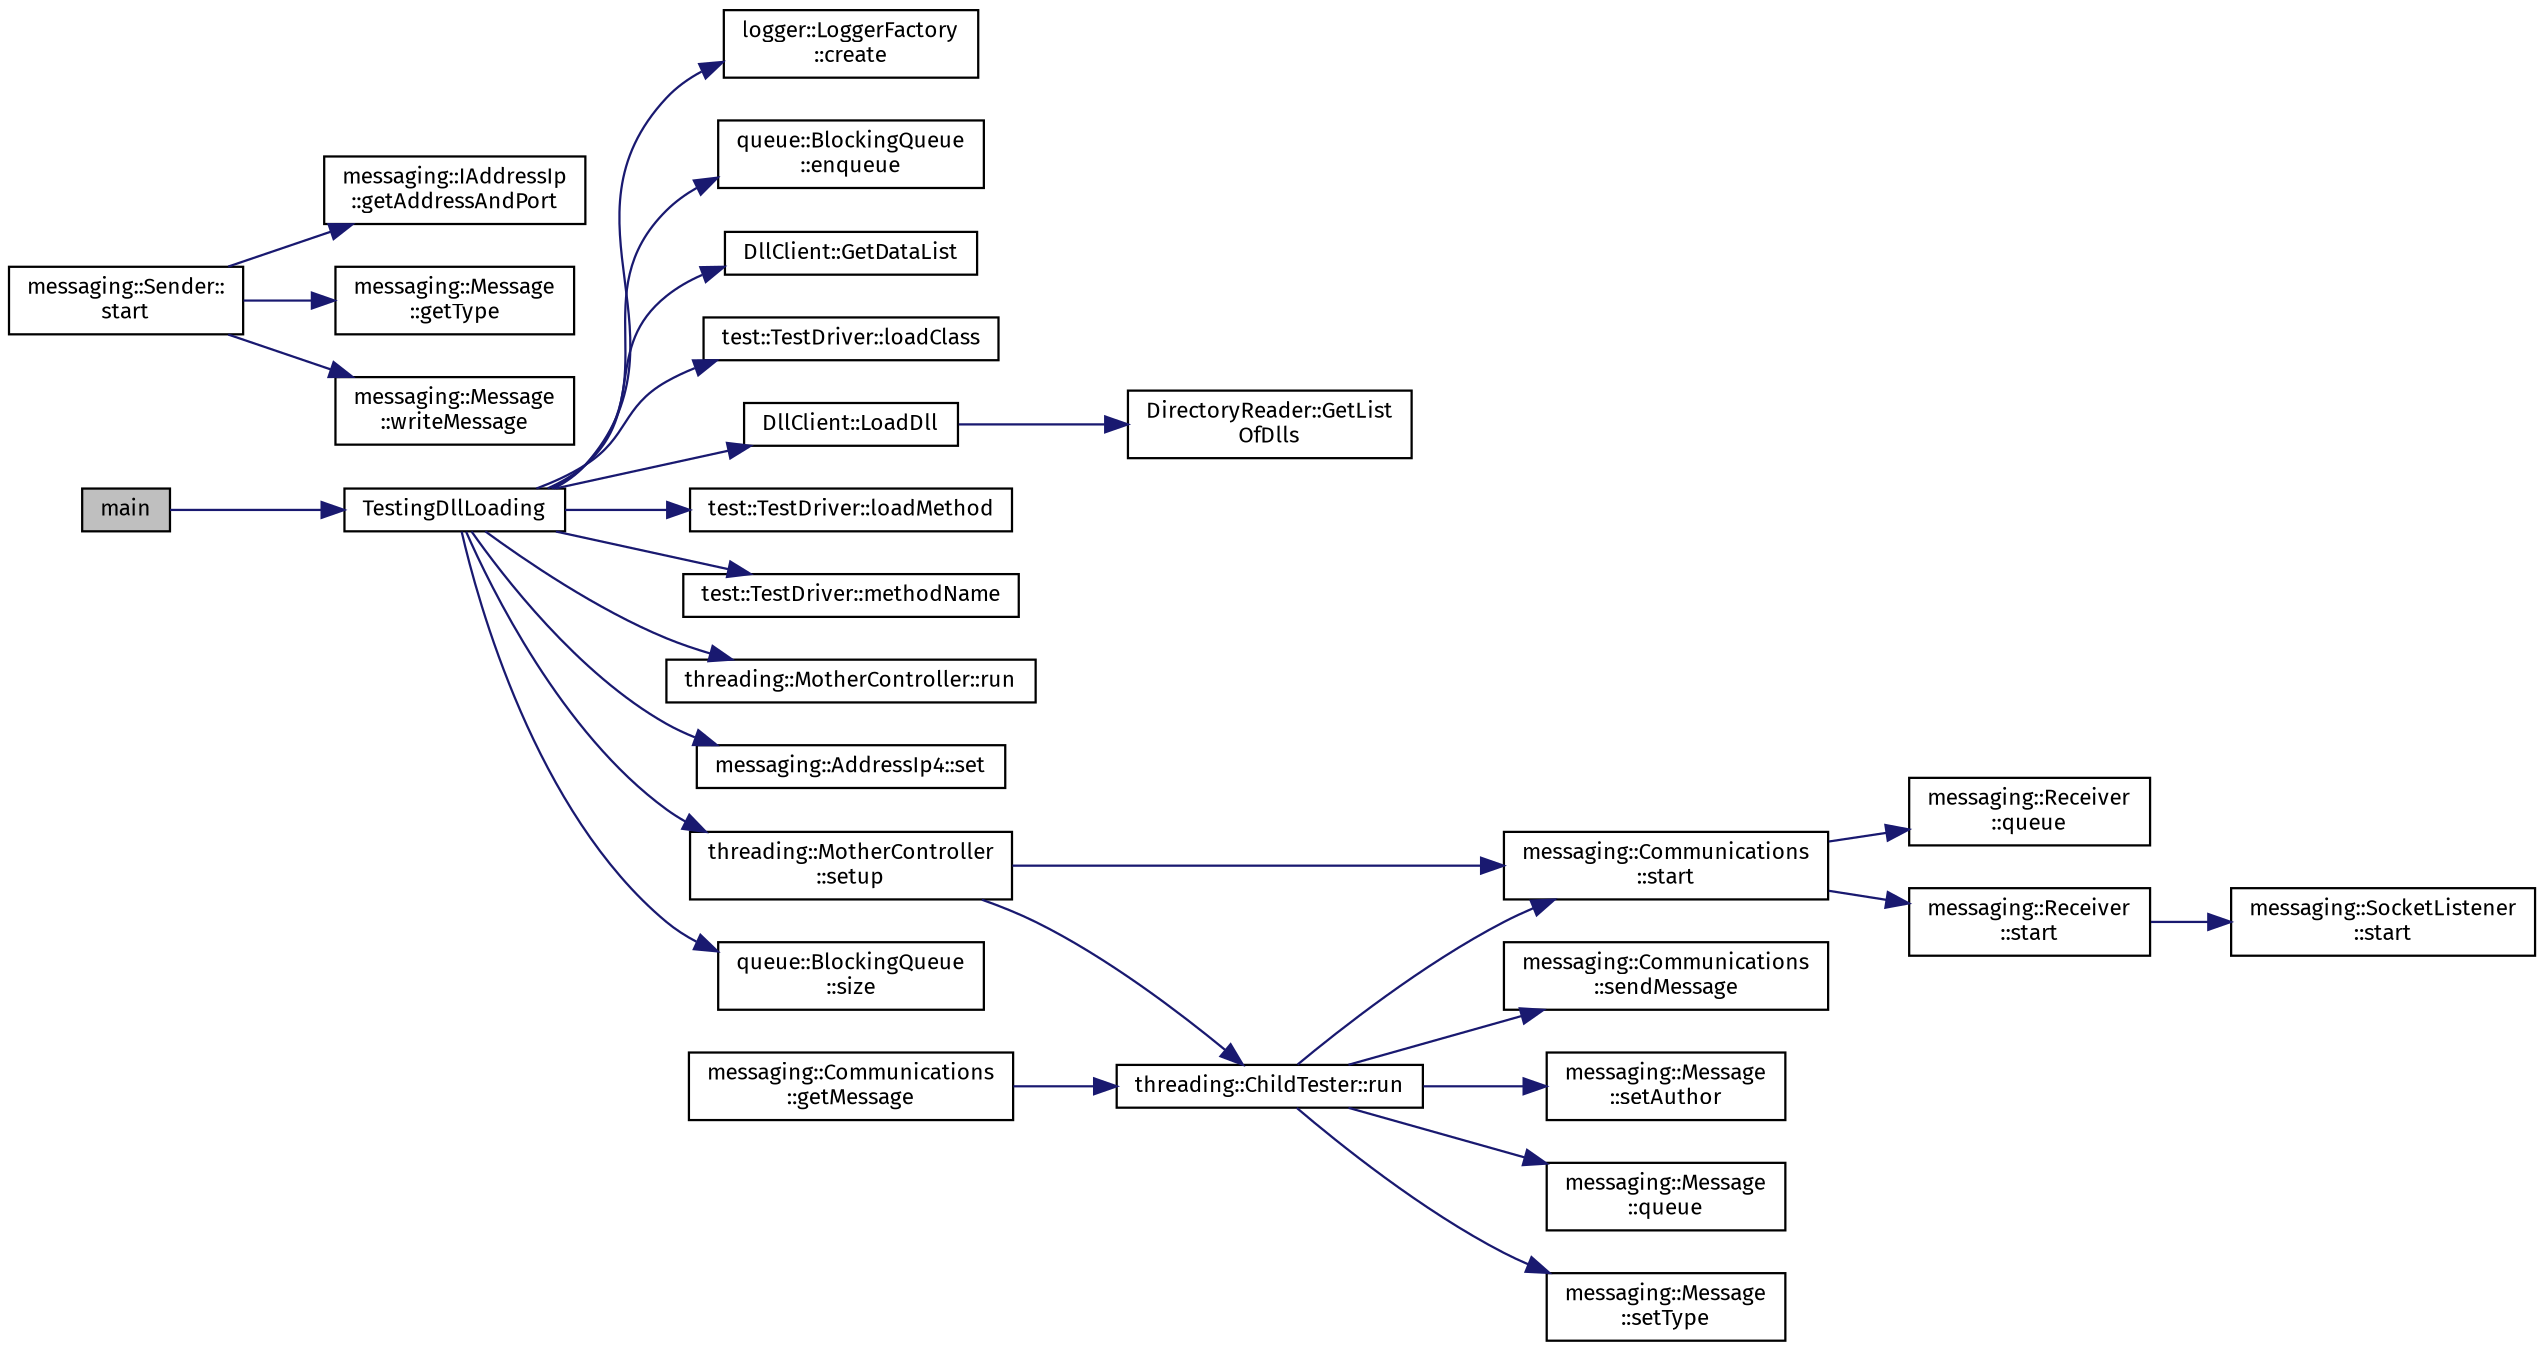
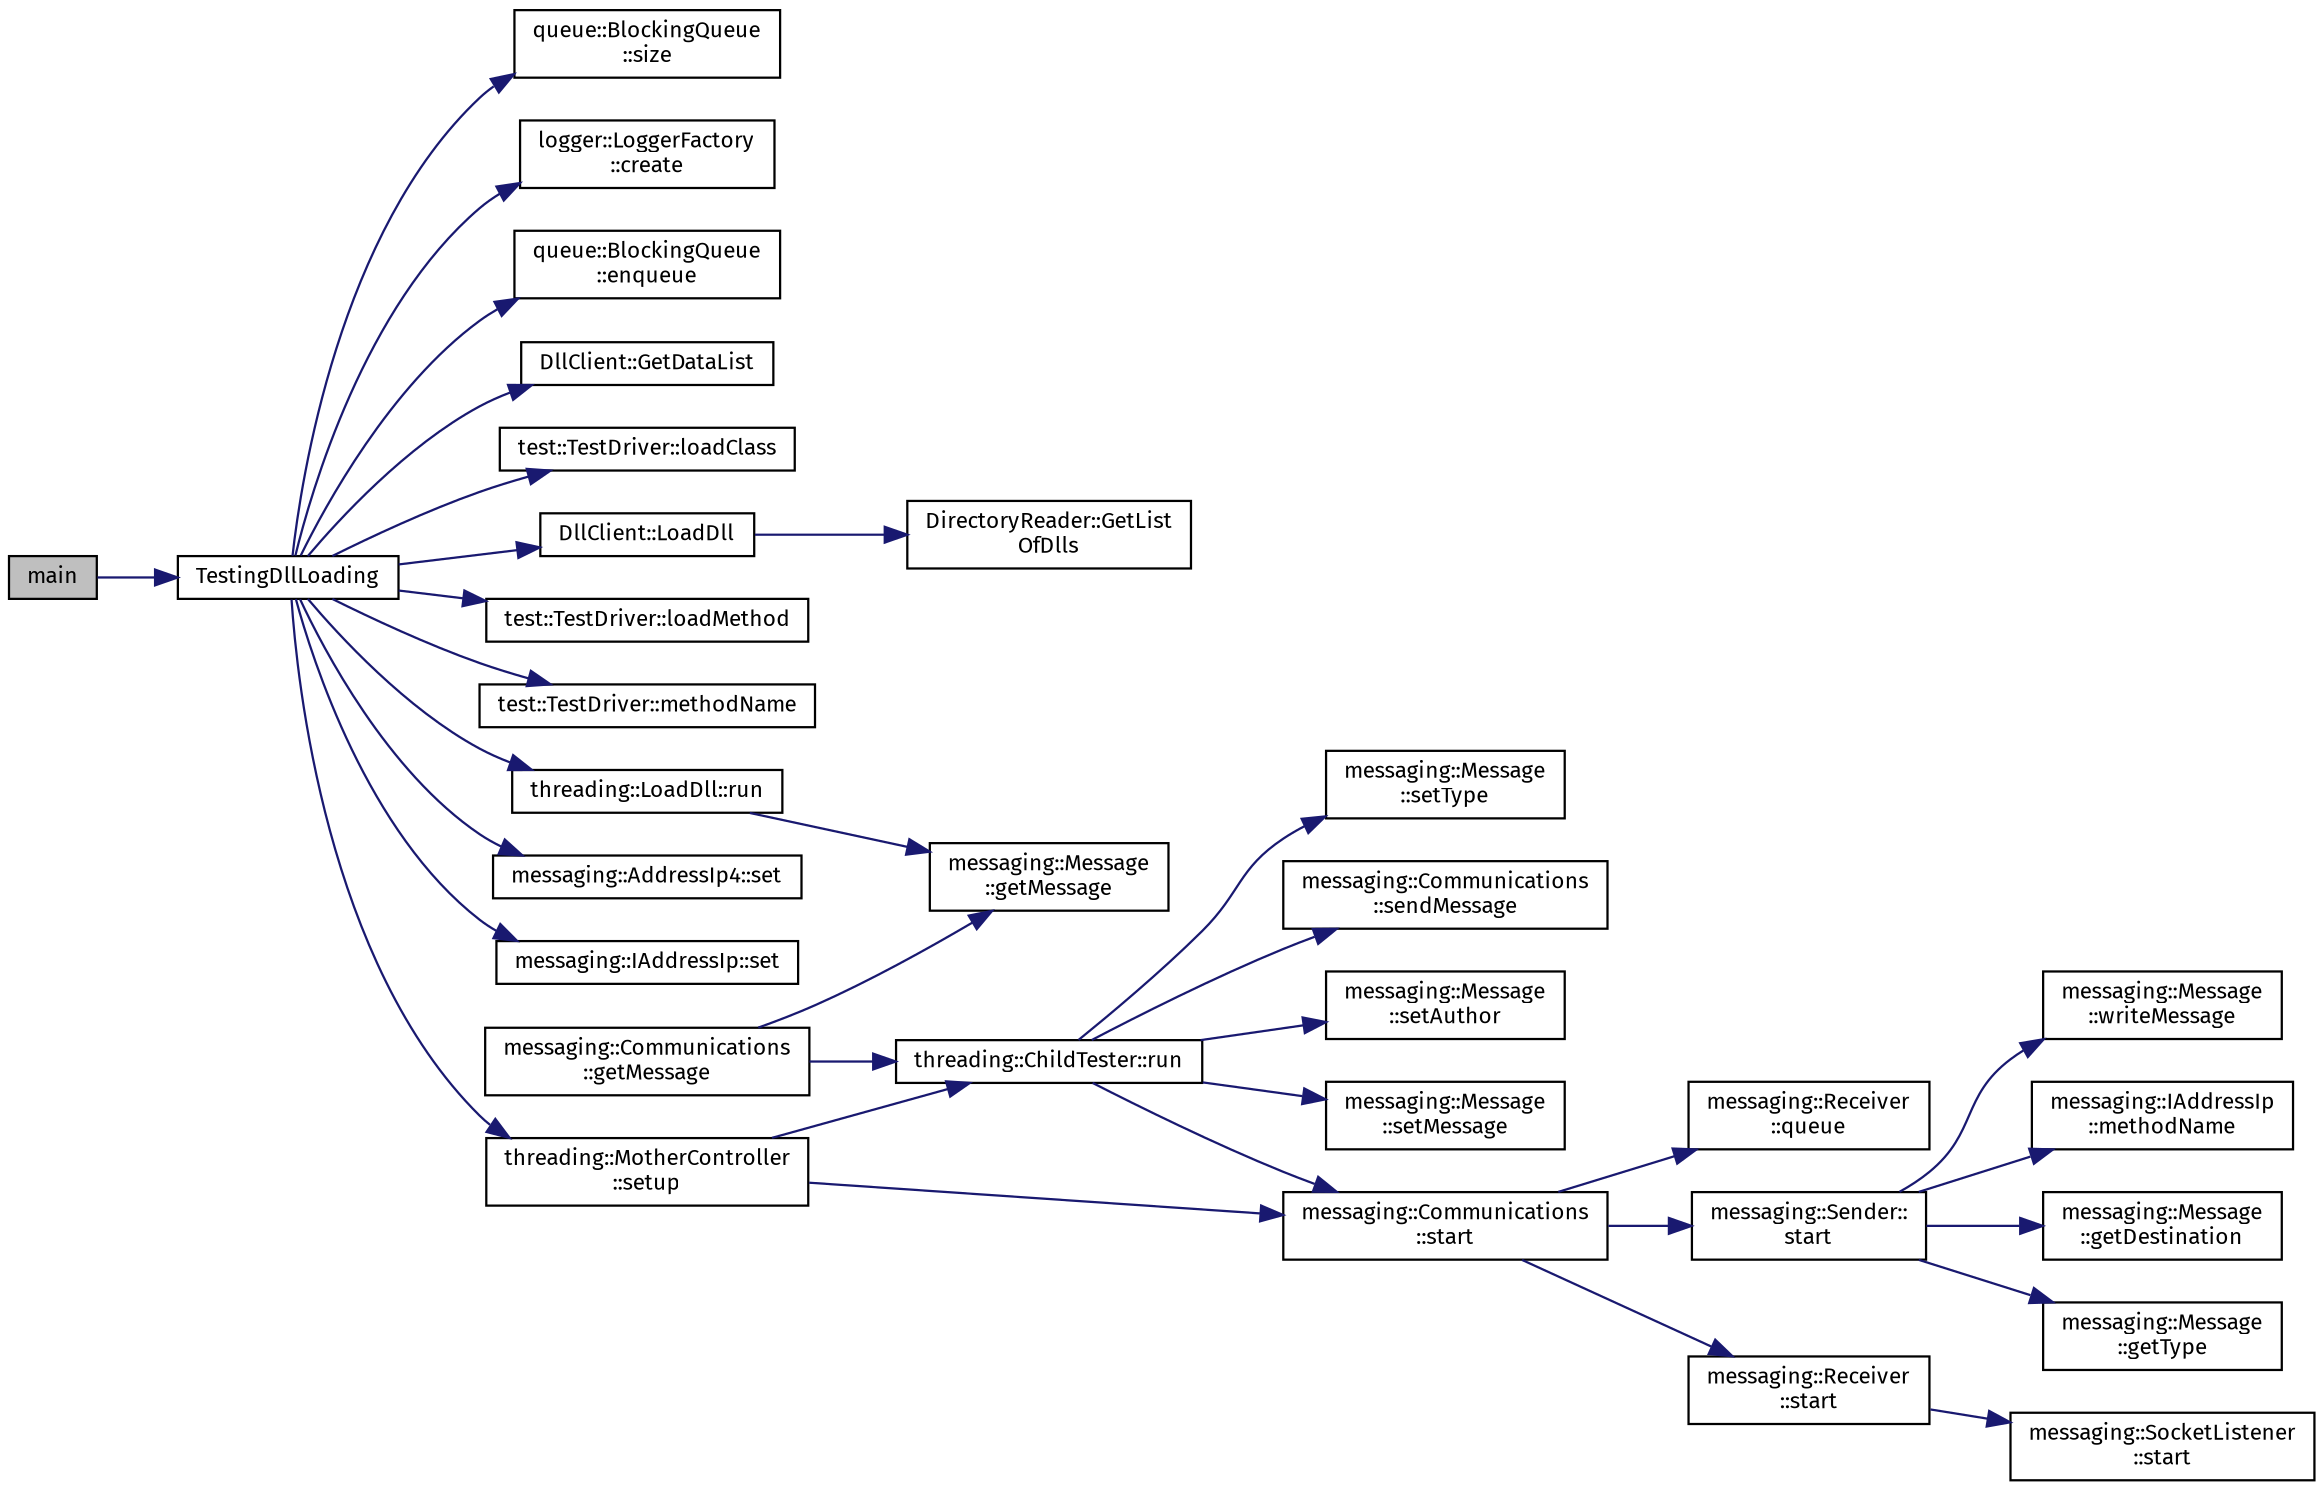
(455, 190) -> (2162, 1116)
(851, 681) -> (647, 791)
none -> (1049, 877)
none -> (647, 962)
(1666, 1197) -> (1445, 1116)
none -> (1638, 1226)
none -> (2162, 1226)
